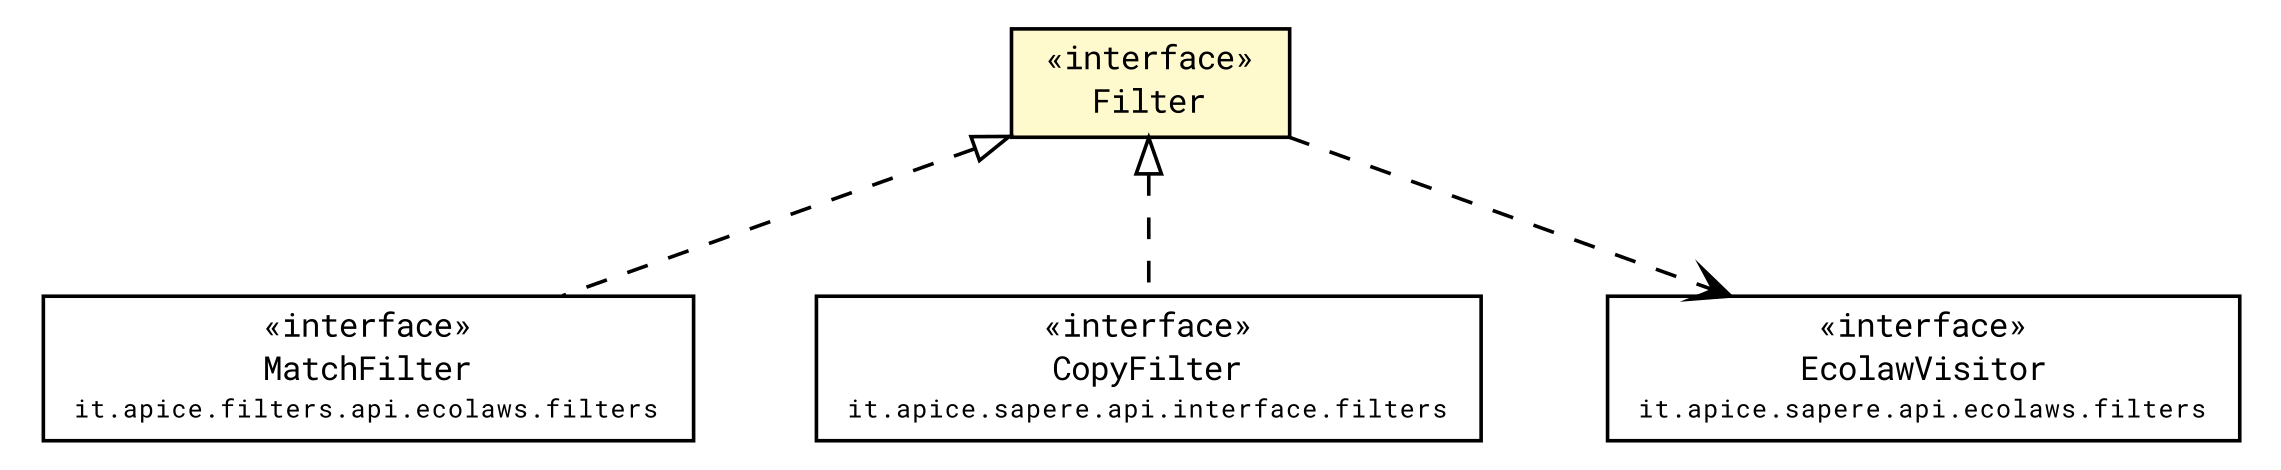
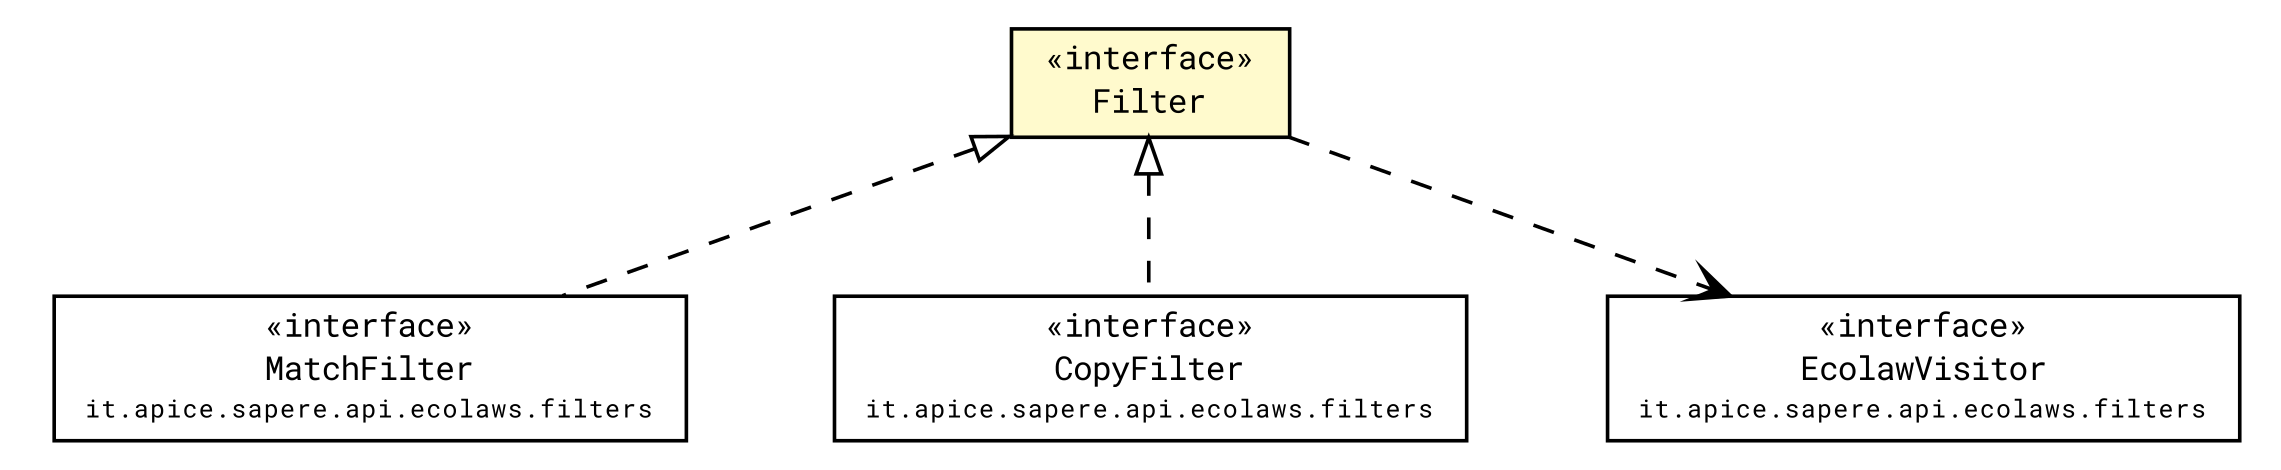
(368, 410) -> (370, 410)
(1149, 410) -> (1151, 410)
